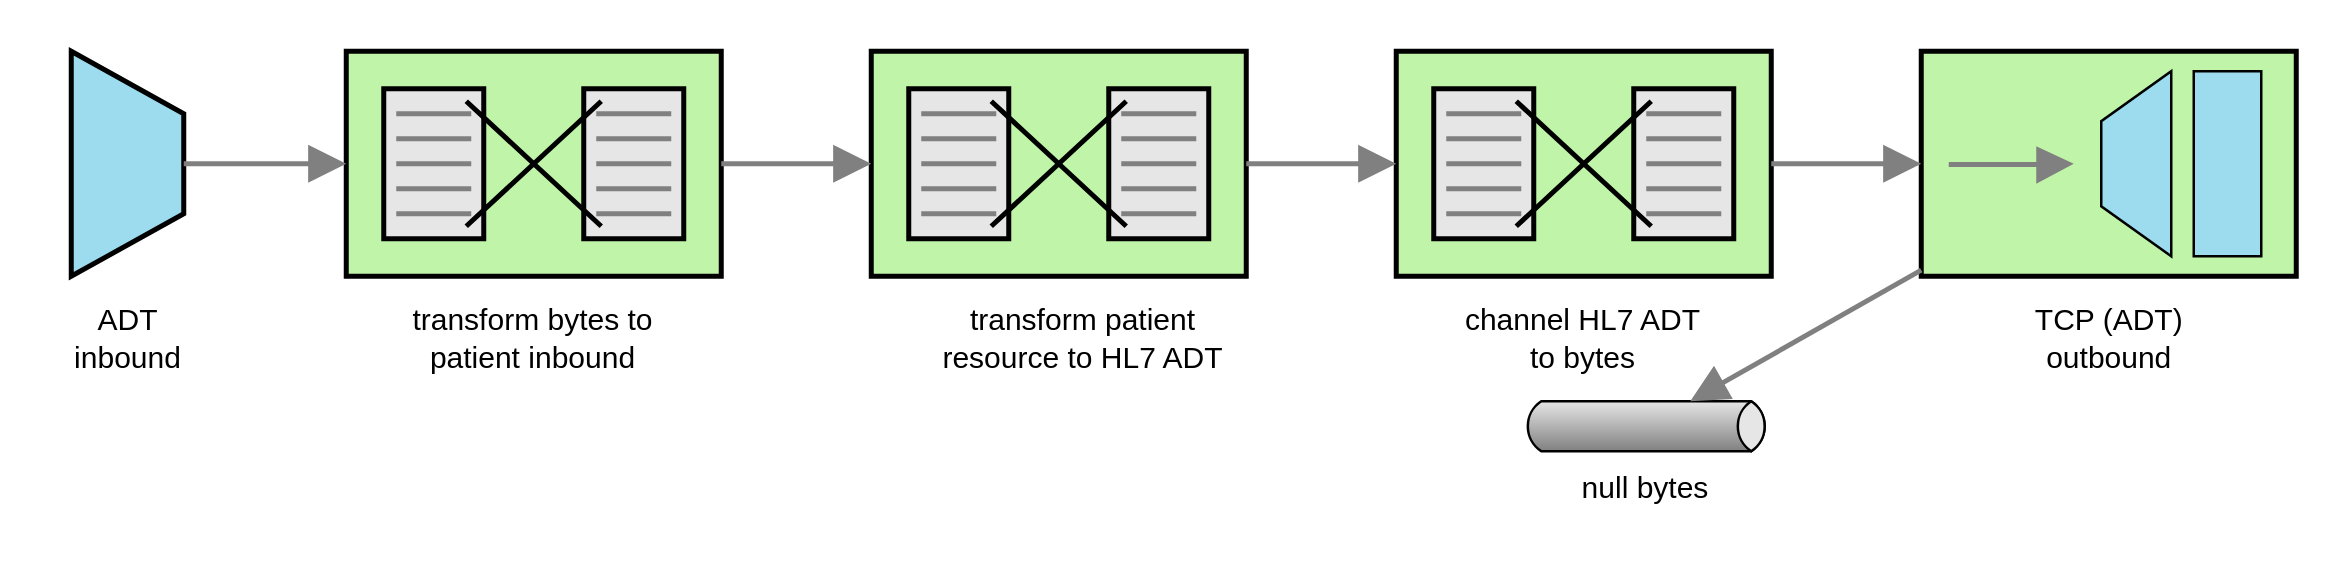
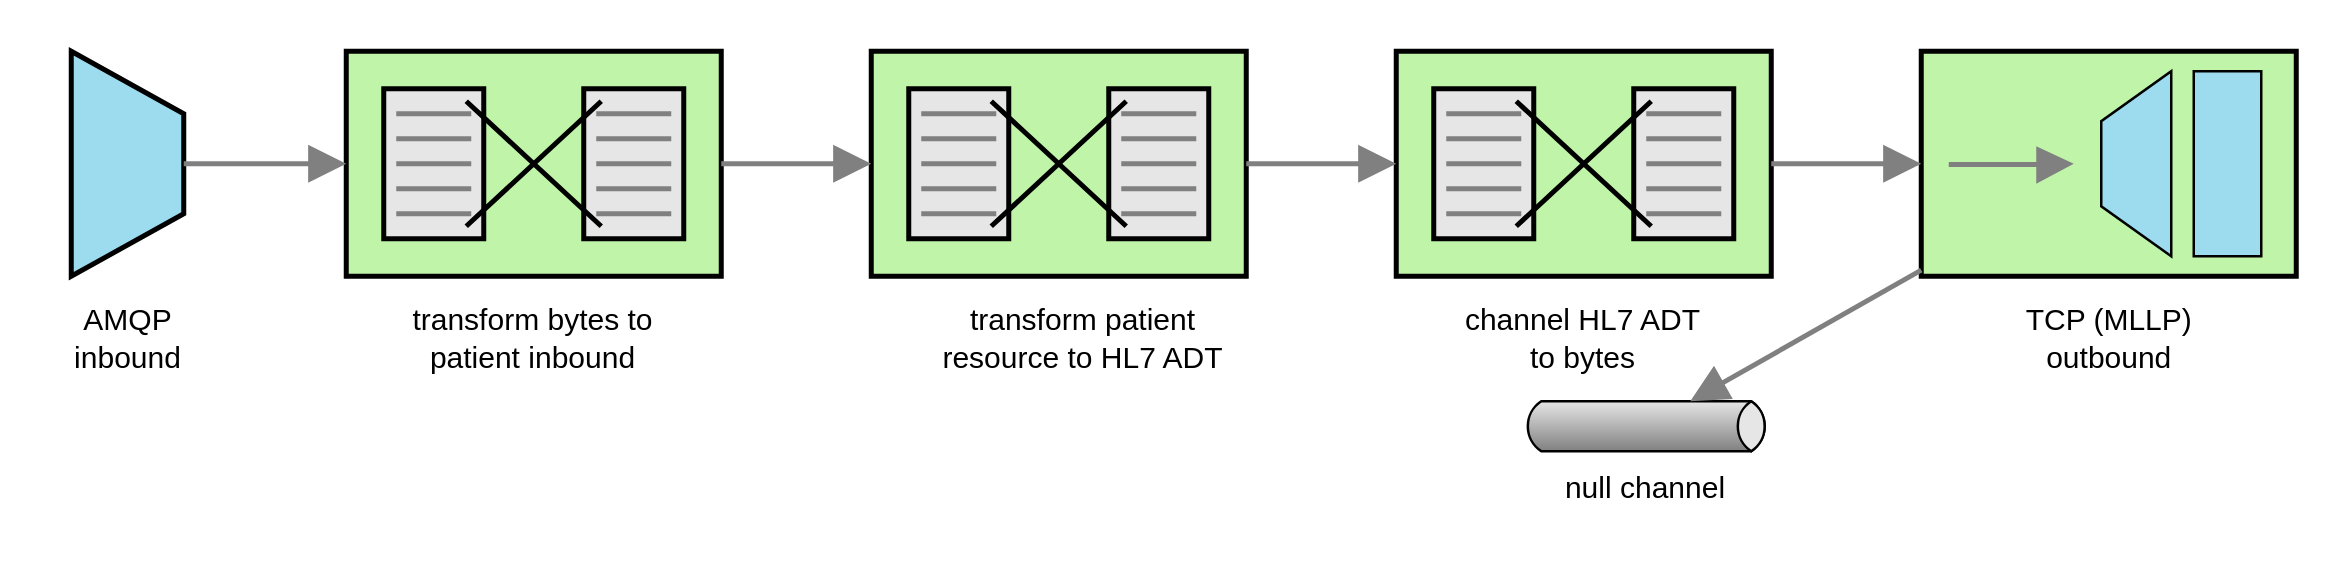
(129, 339) -> (129, 339)
(2110, 339) -> (2110, 339)
(1646, 489) -> (1646, 489)
